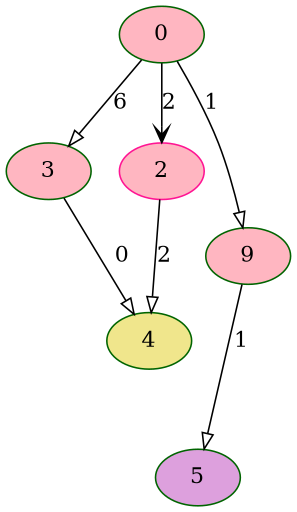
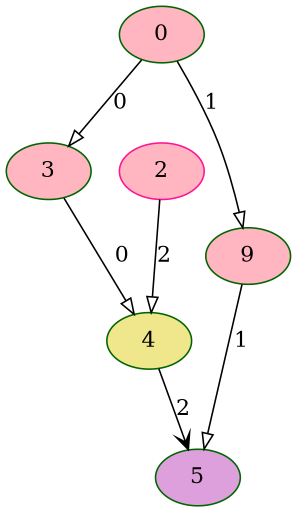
(162, 95) -> none
(121, 103) -> (121, 103)
none -> (171, 402)
